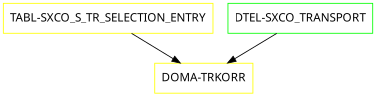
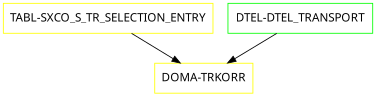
(300, 18) -> (300, 18)
